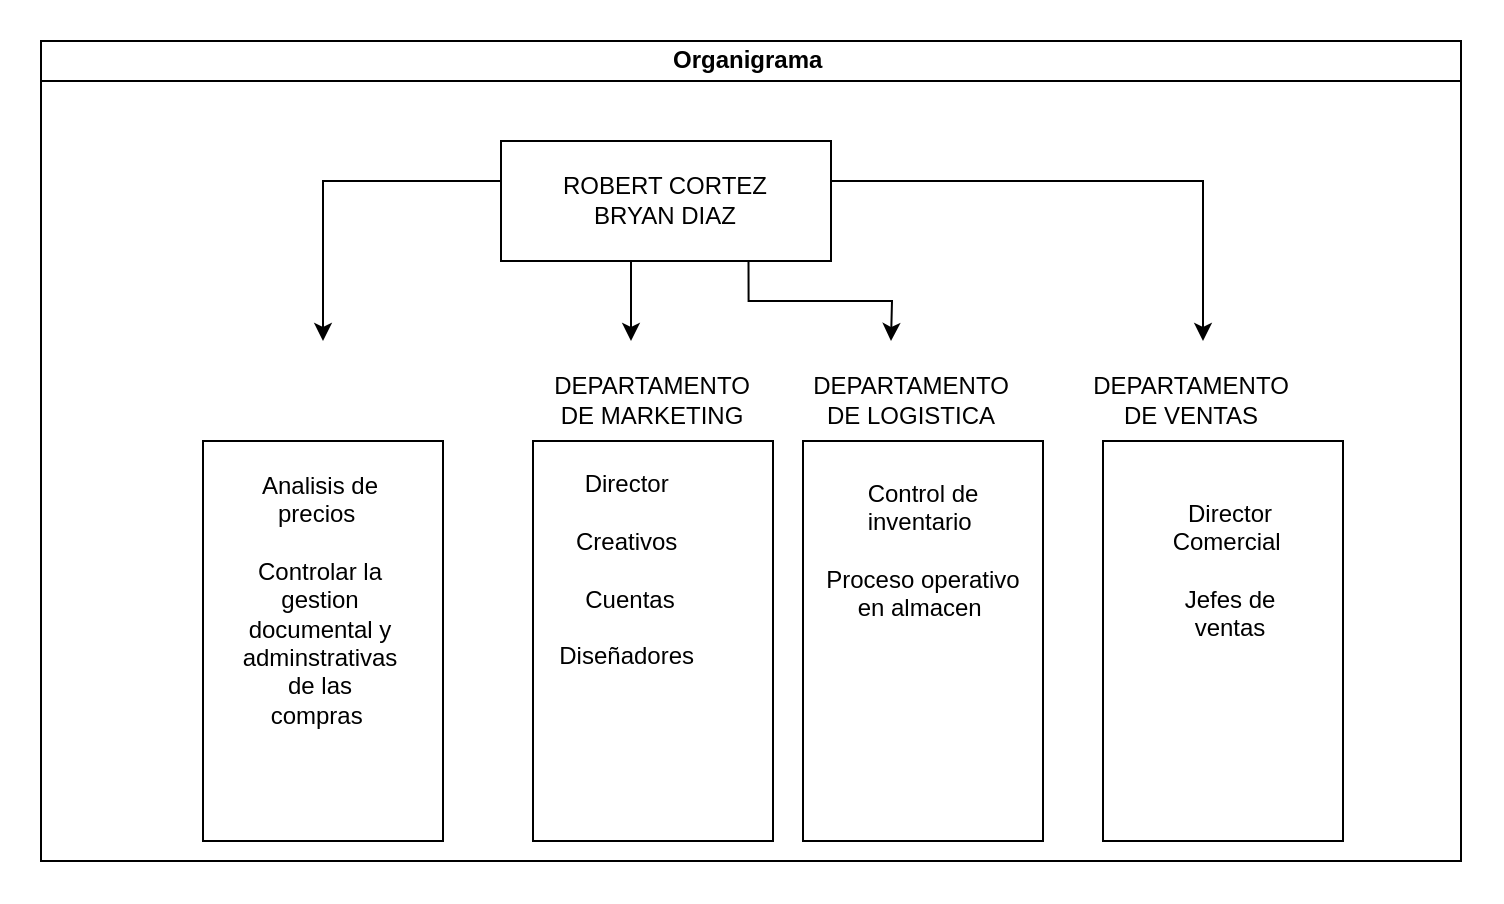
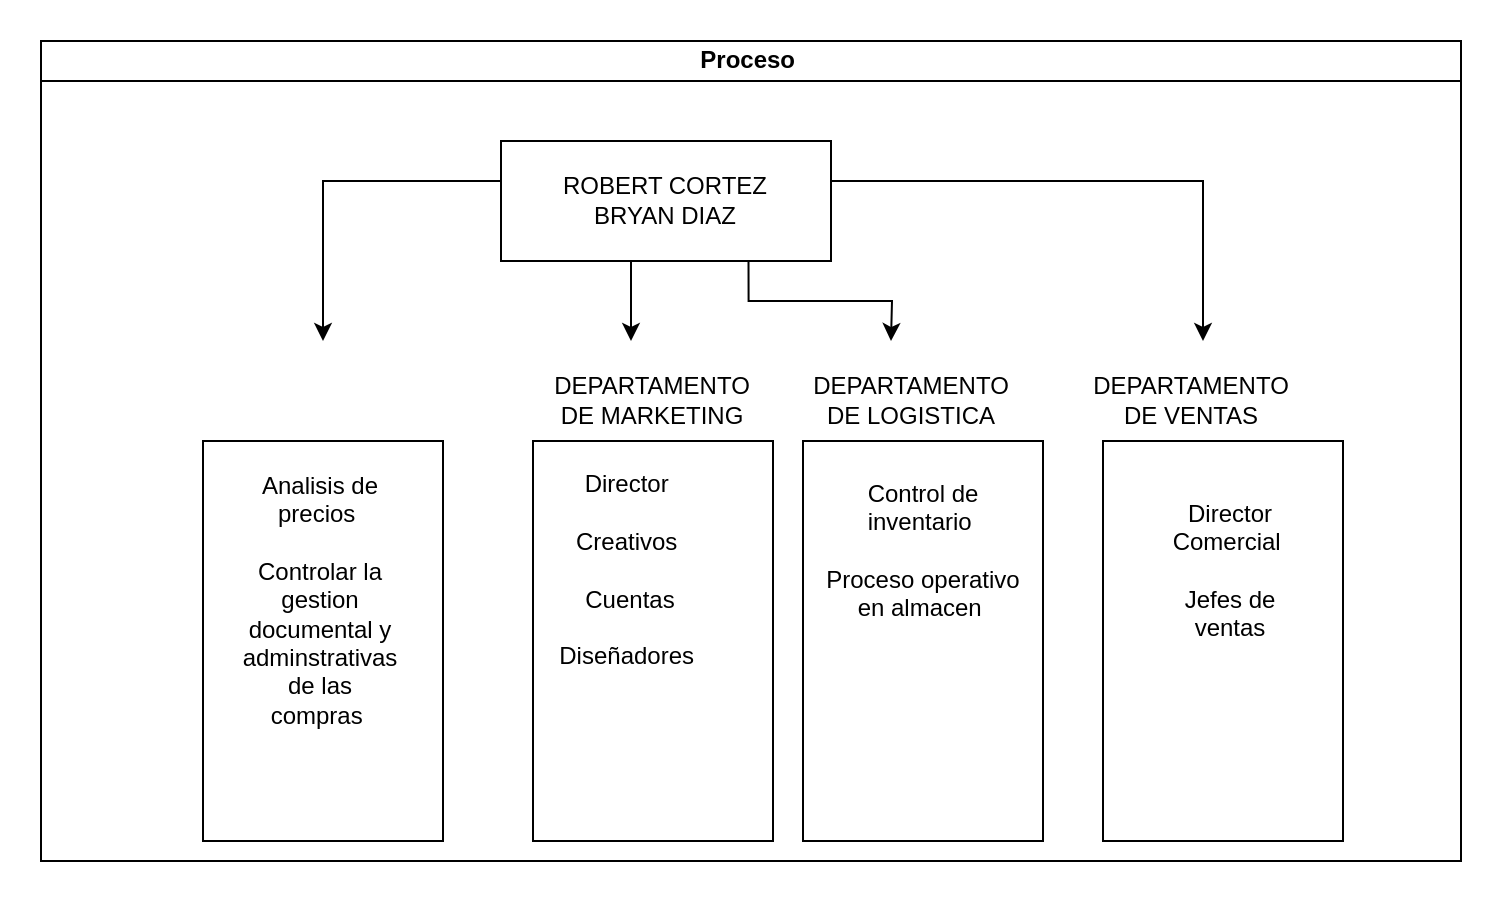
(752, 61) -> (752, 61)
